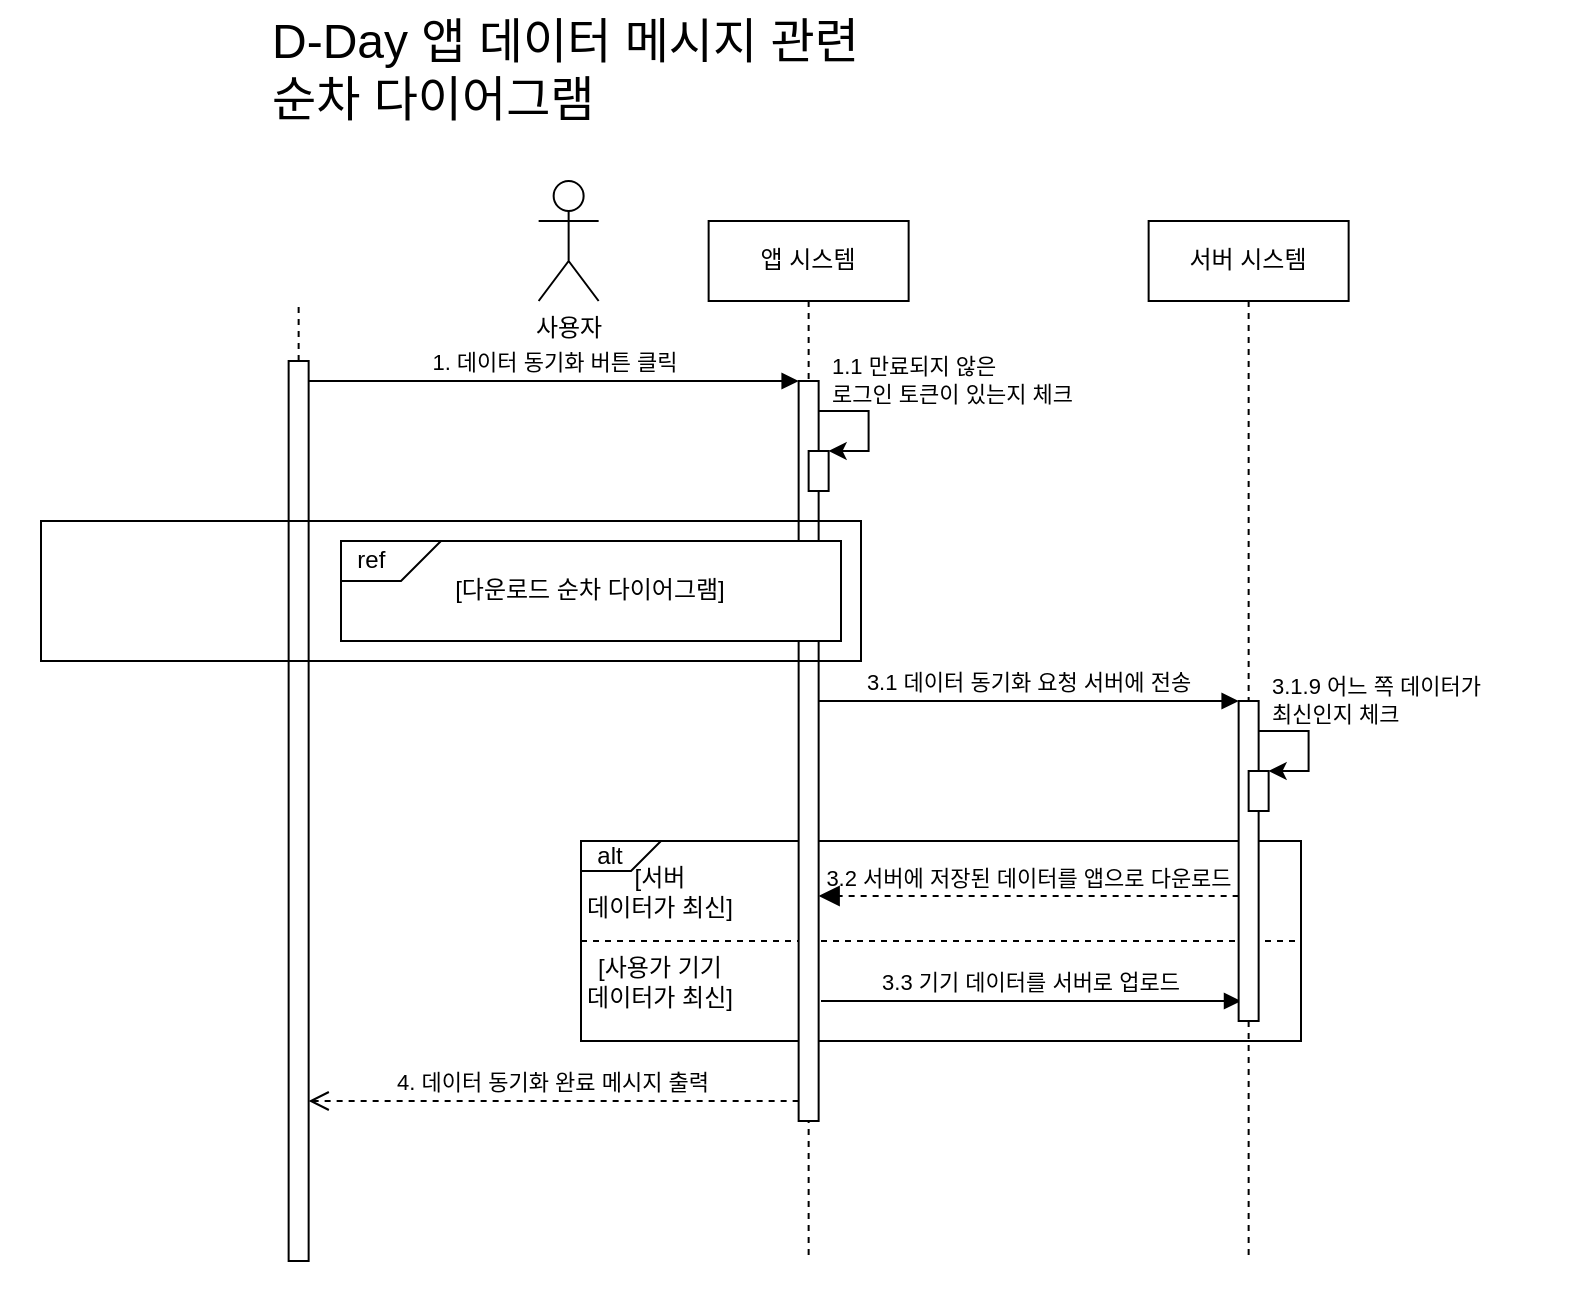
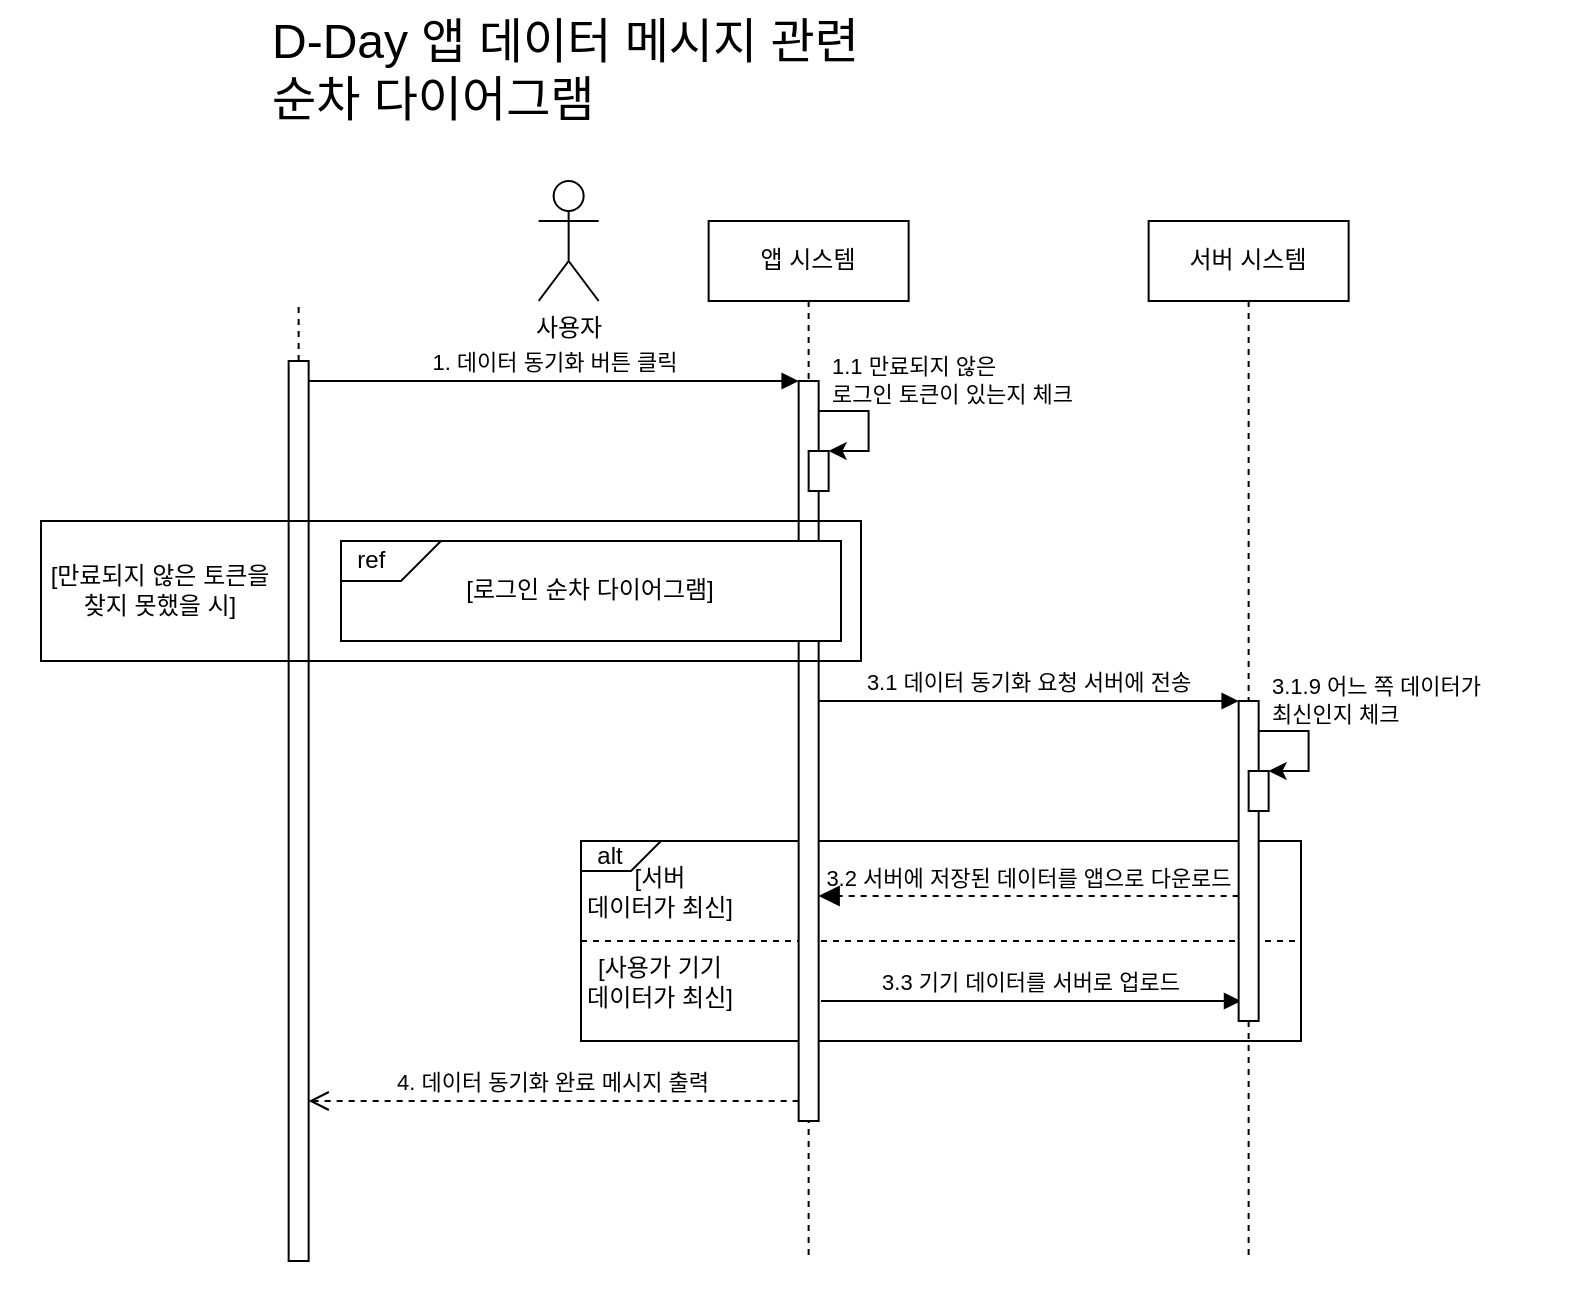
none -> (161, 591)
(591, 591) -> (591, 591)
